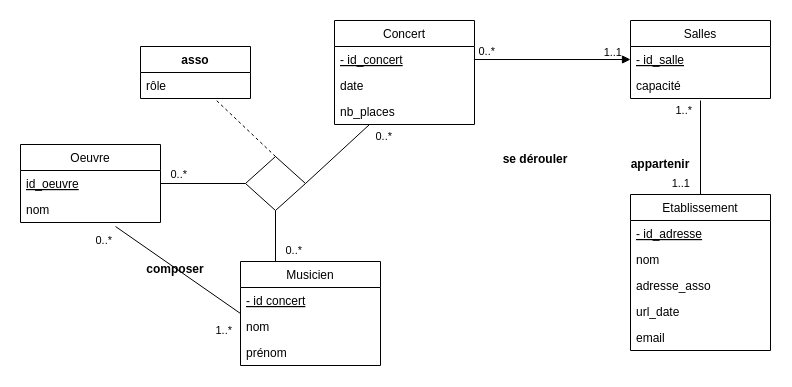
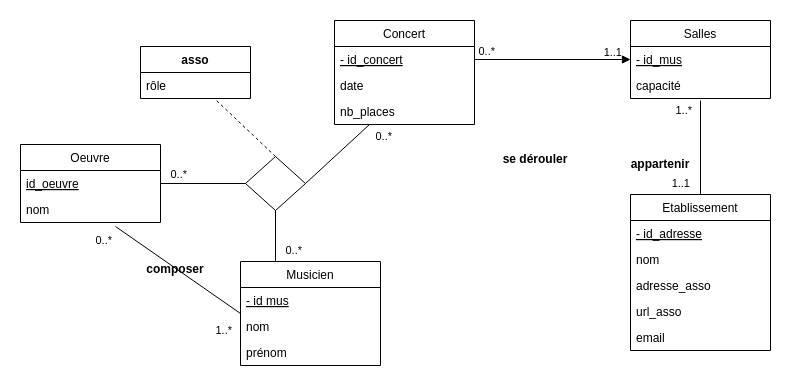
(663, 60) -> (660, 60)
(282, 301) -> (268, 301)
(661, 312) -> (661, 312)
